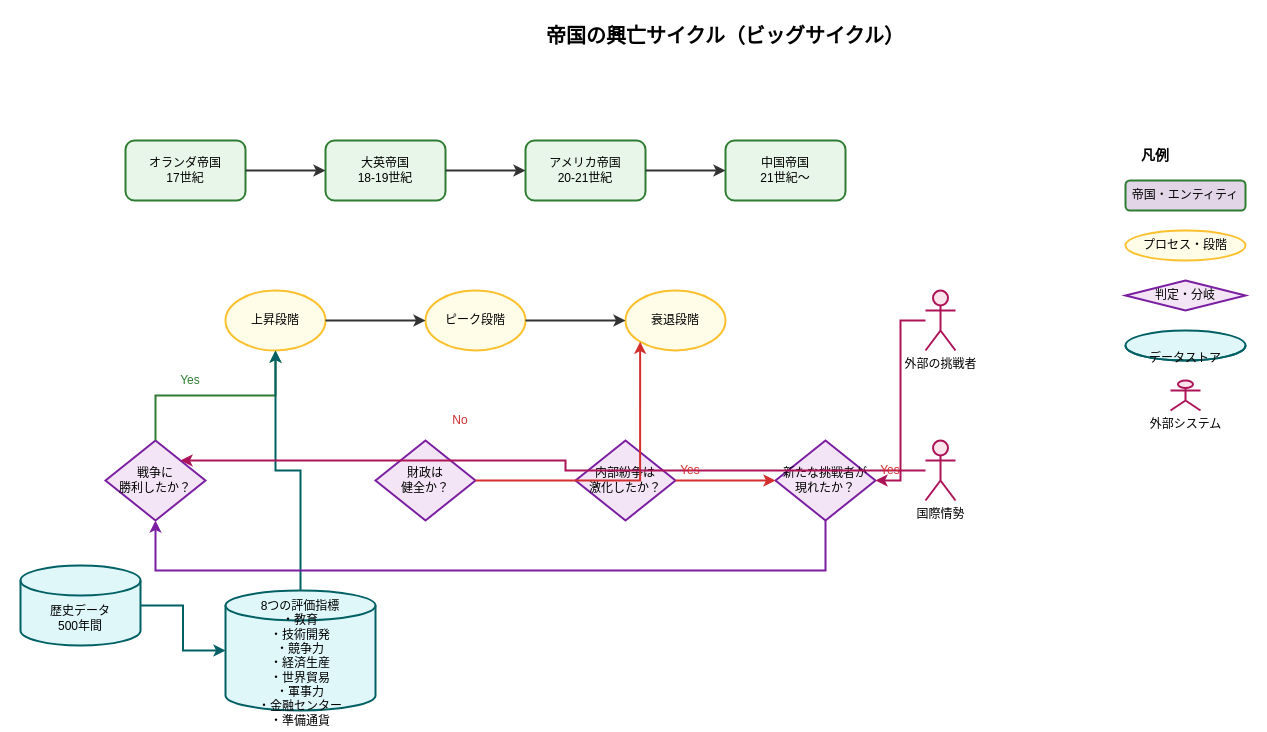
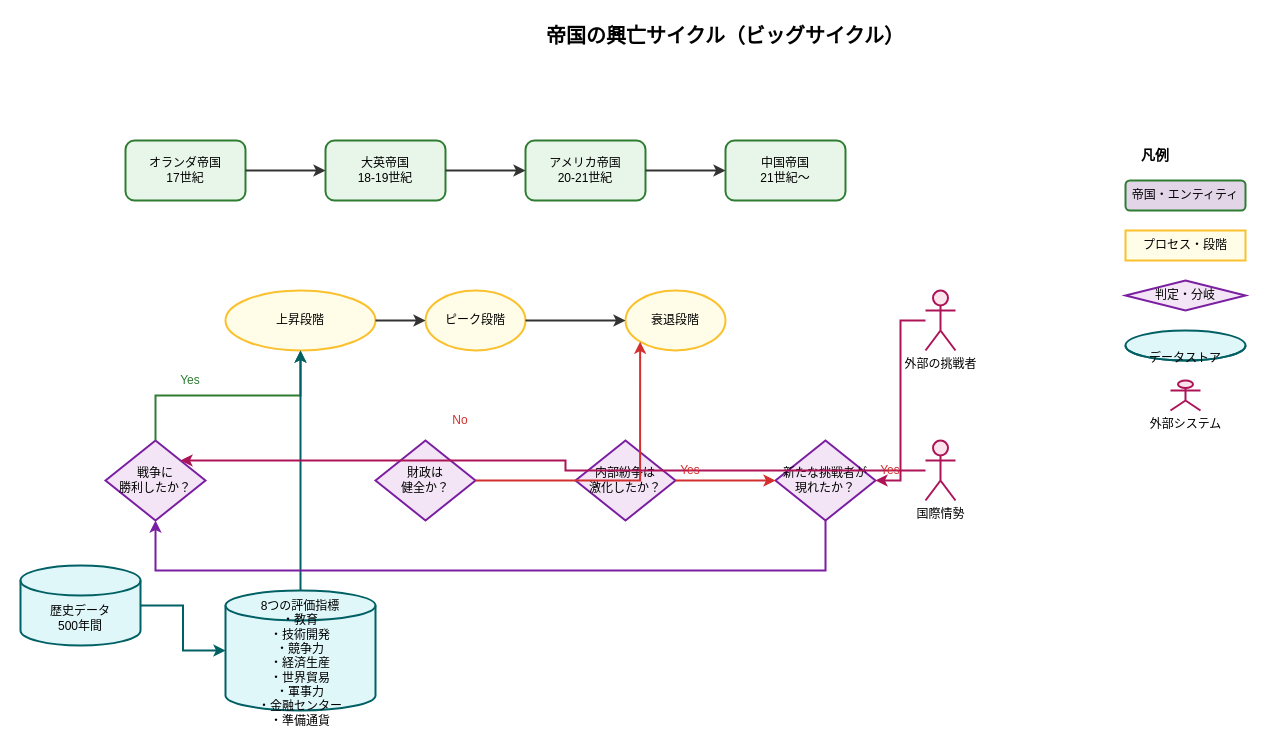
(1186, 246) -> (1186, 246)
(276, 321) -> (301, 321)
